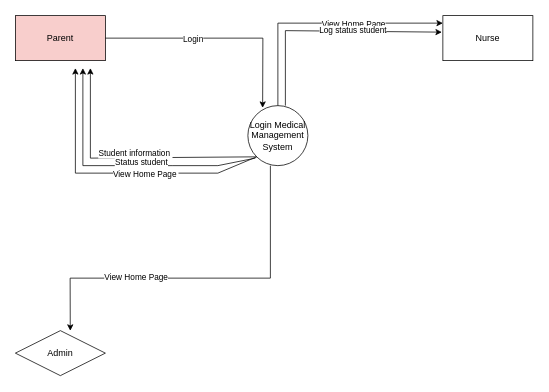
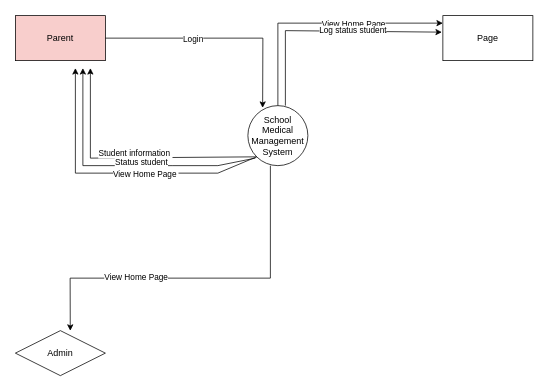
(488, 38) -> (488, 38)
(278, 135) -> (278, 135)
